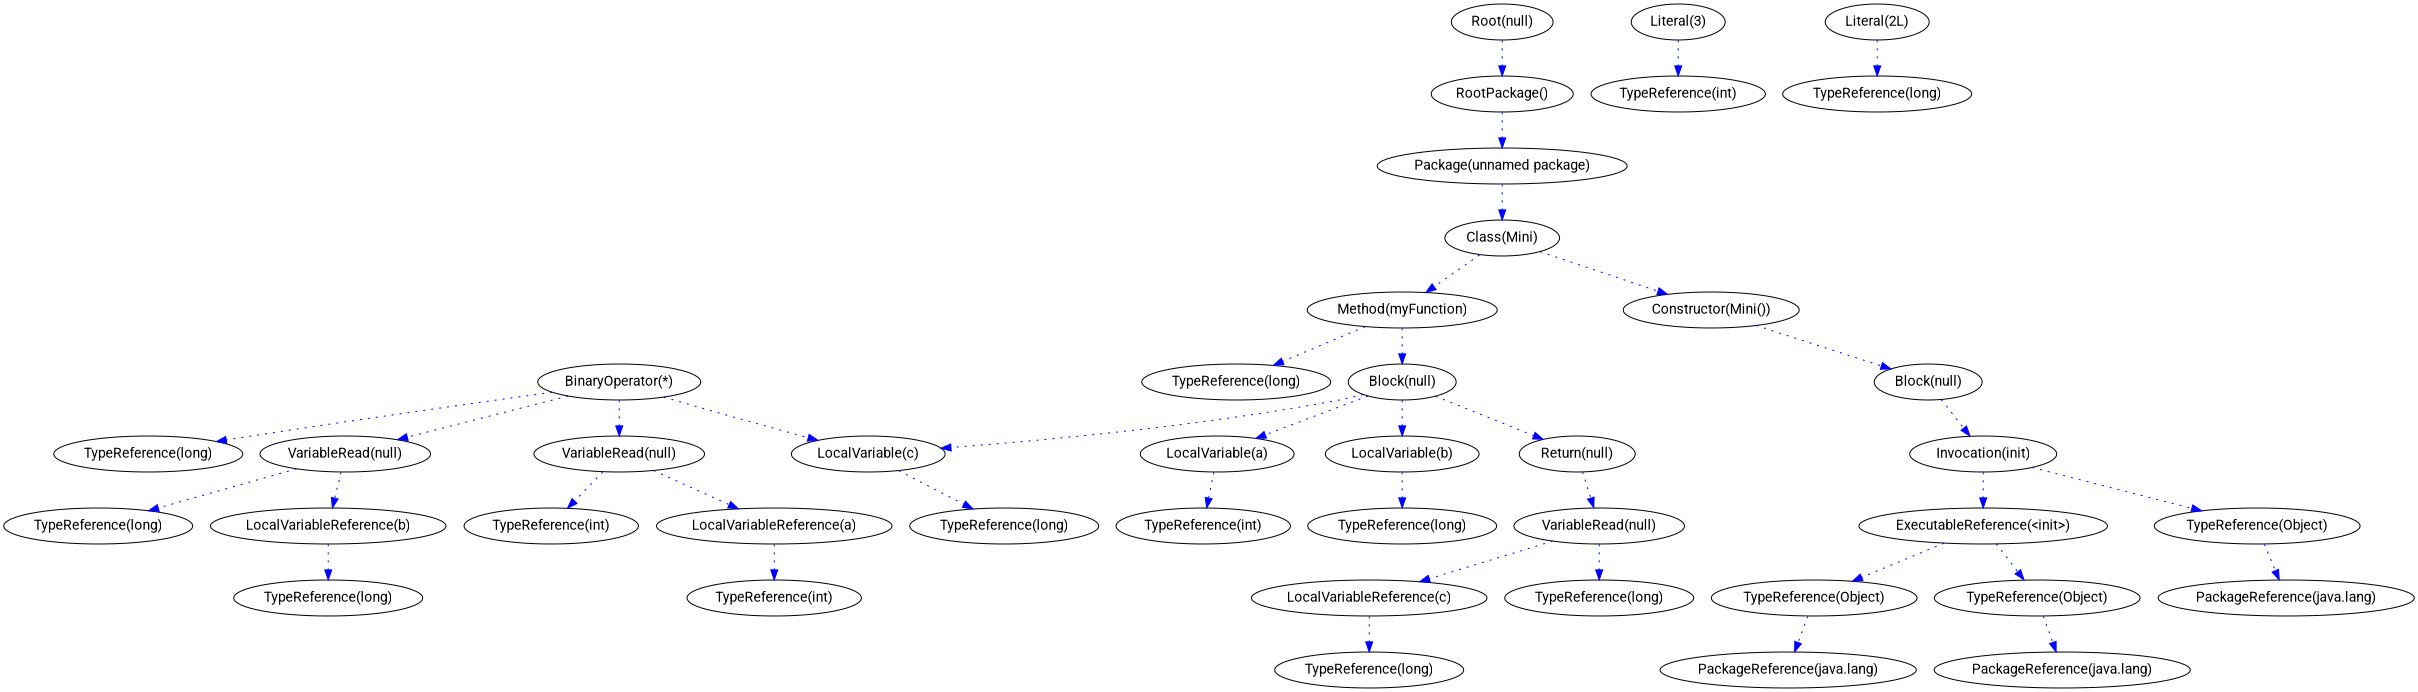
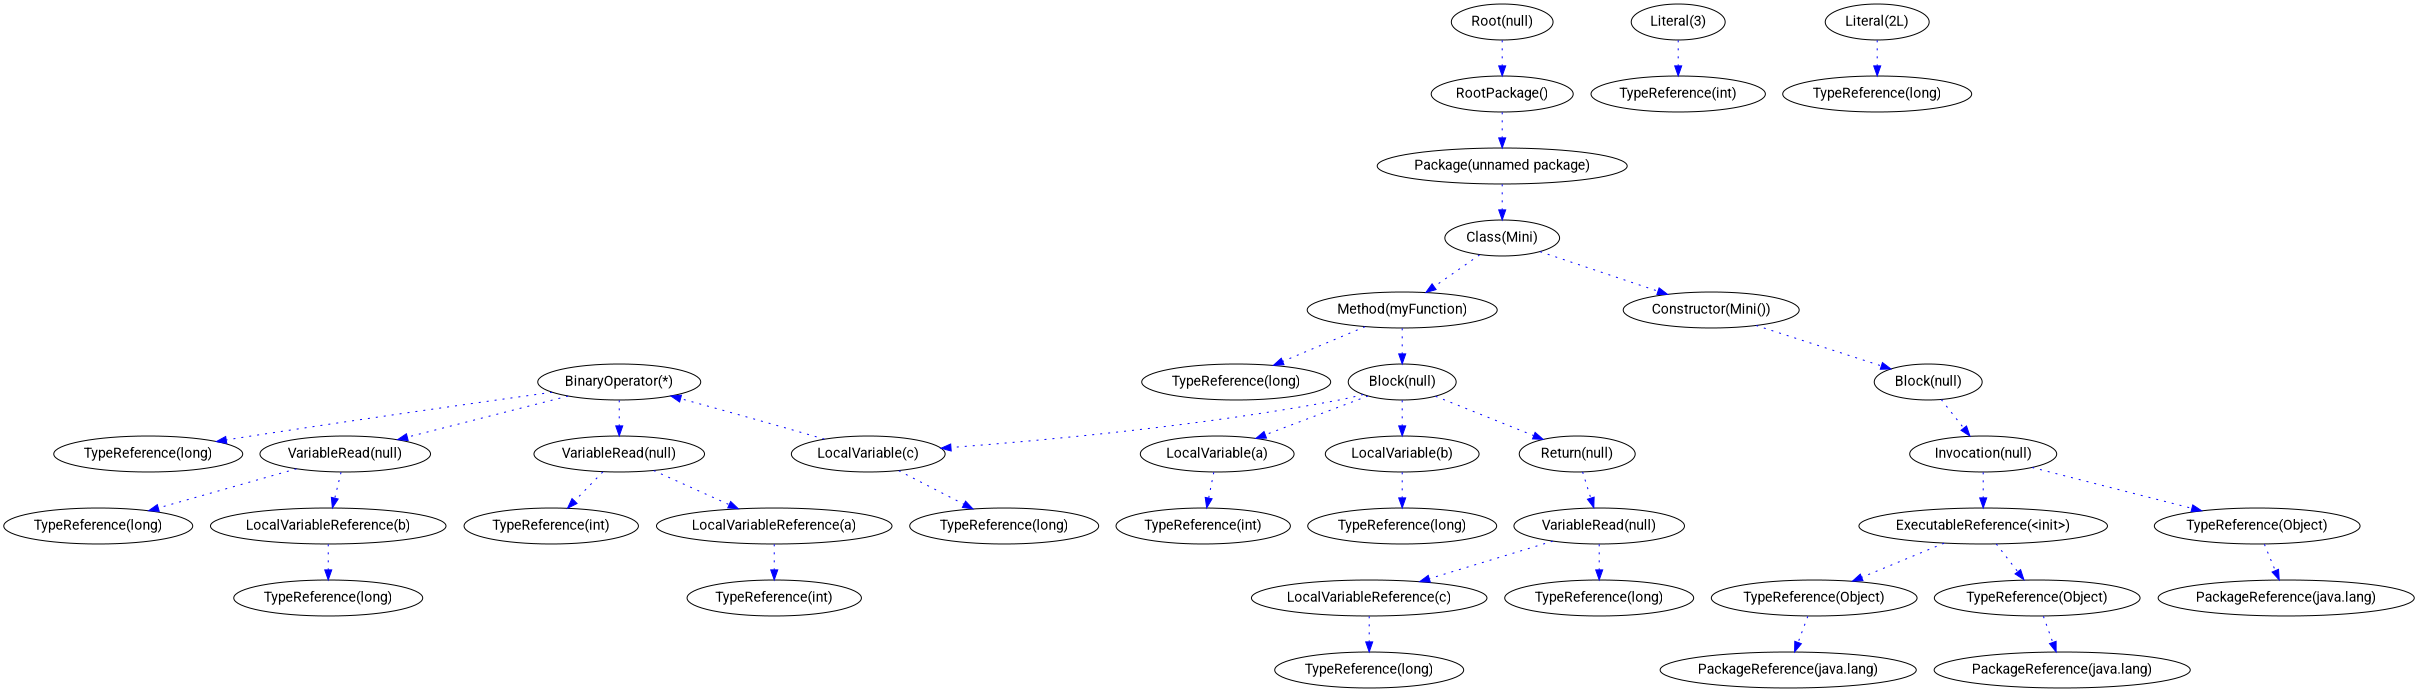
(736, 418) -> (753, 419)
(1983, 454) -> (1983, 454)
